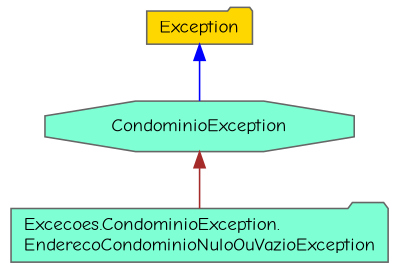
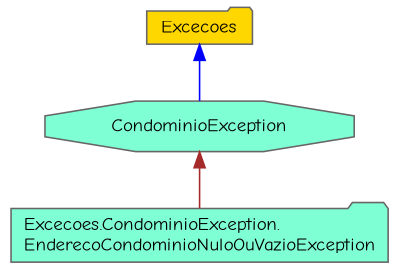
(200, 28) -> (200, 28)
